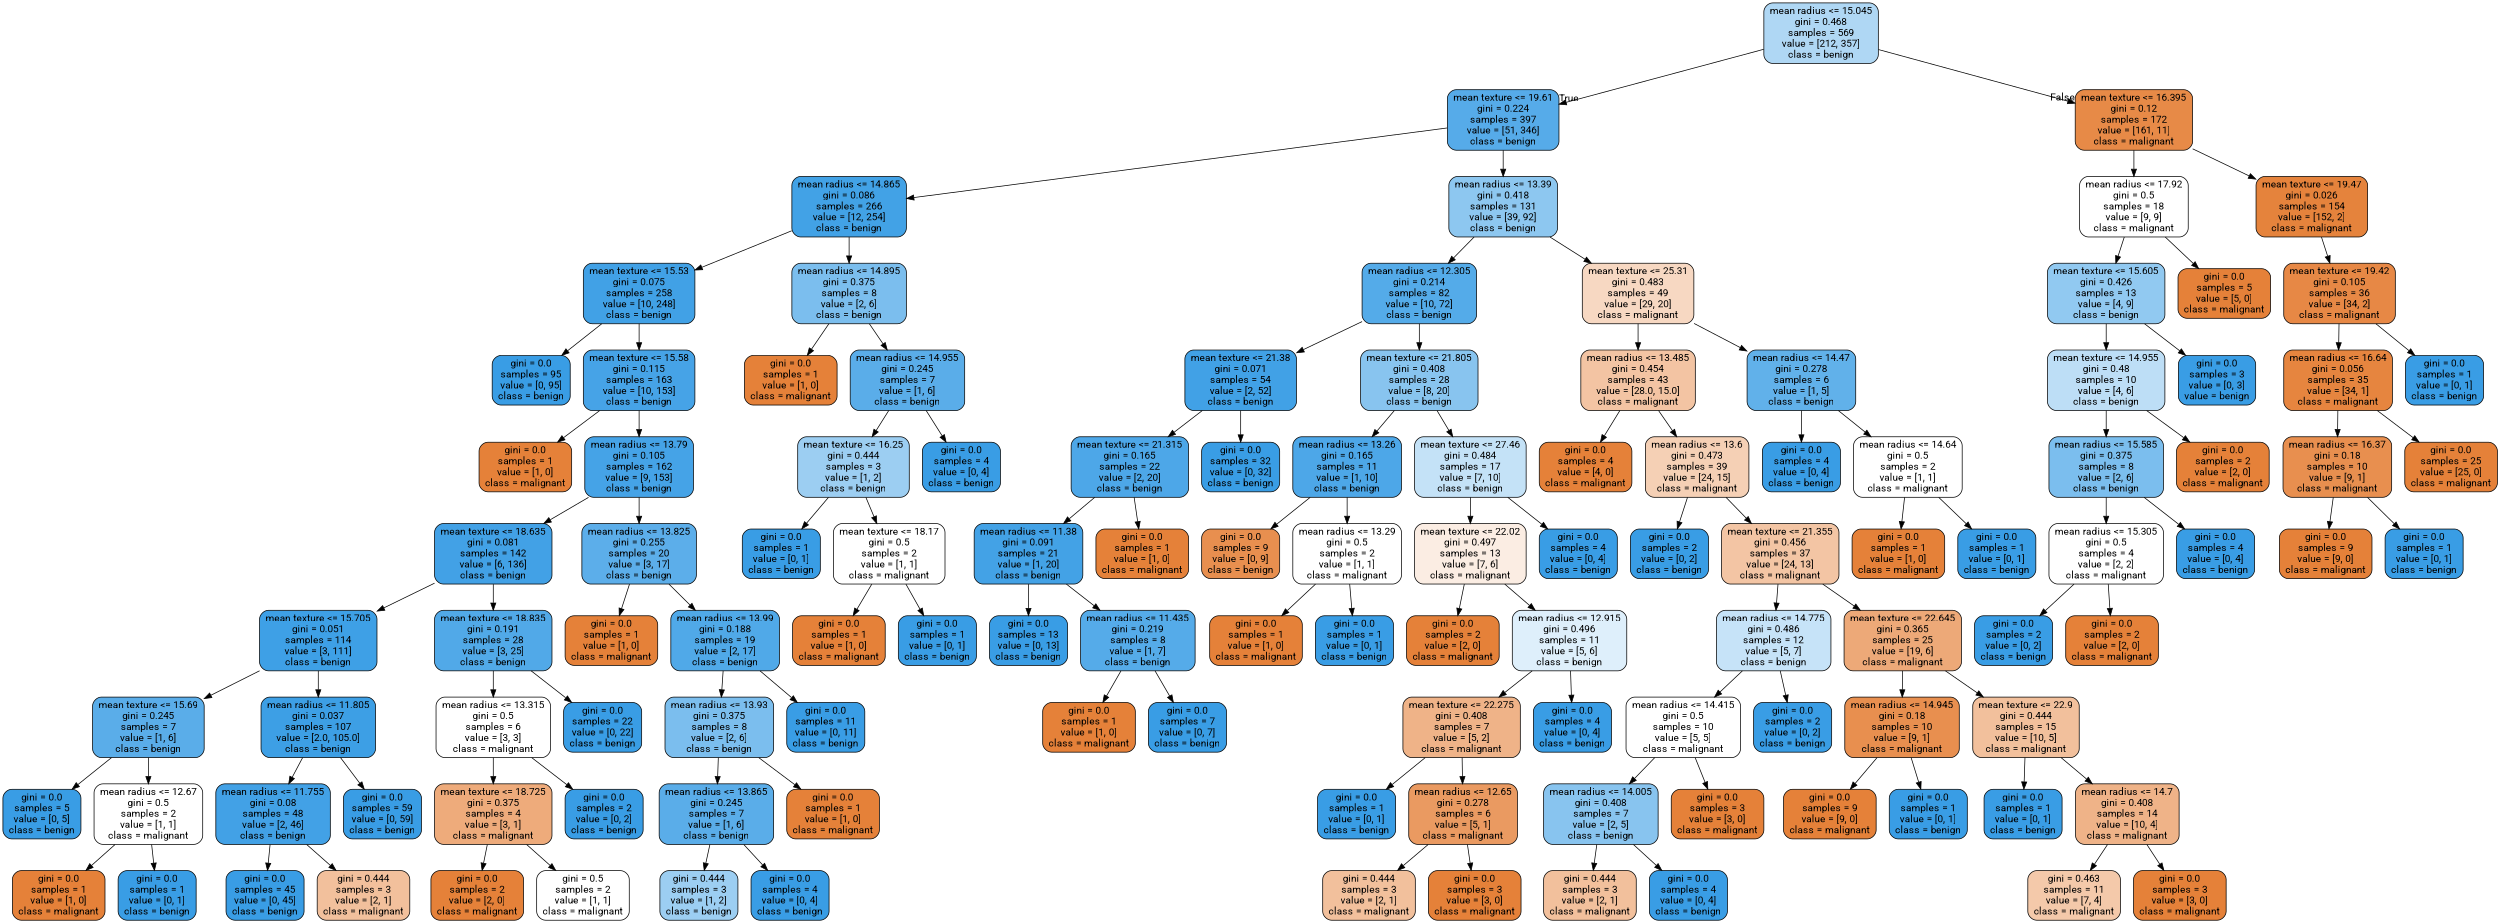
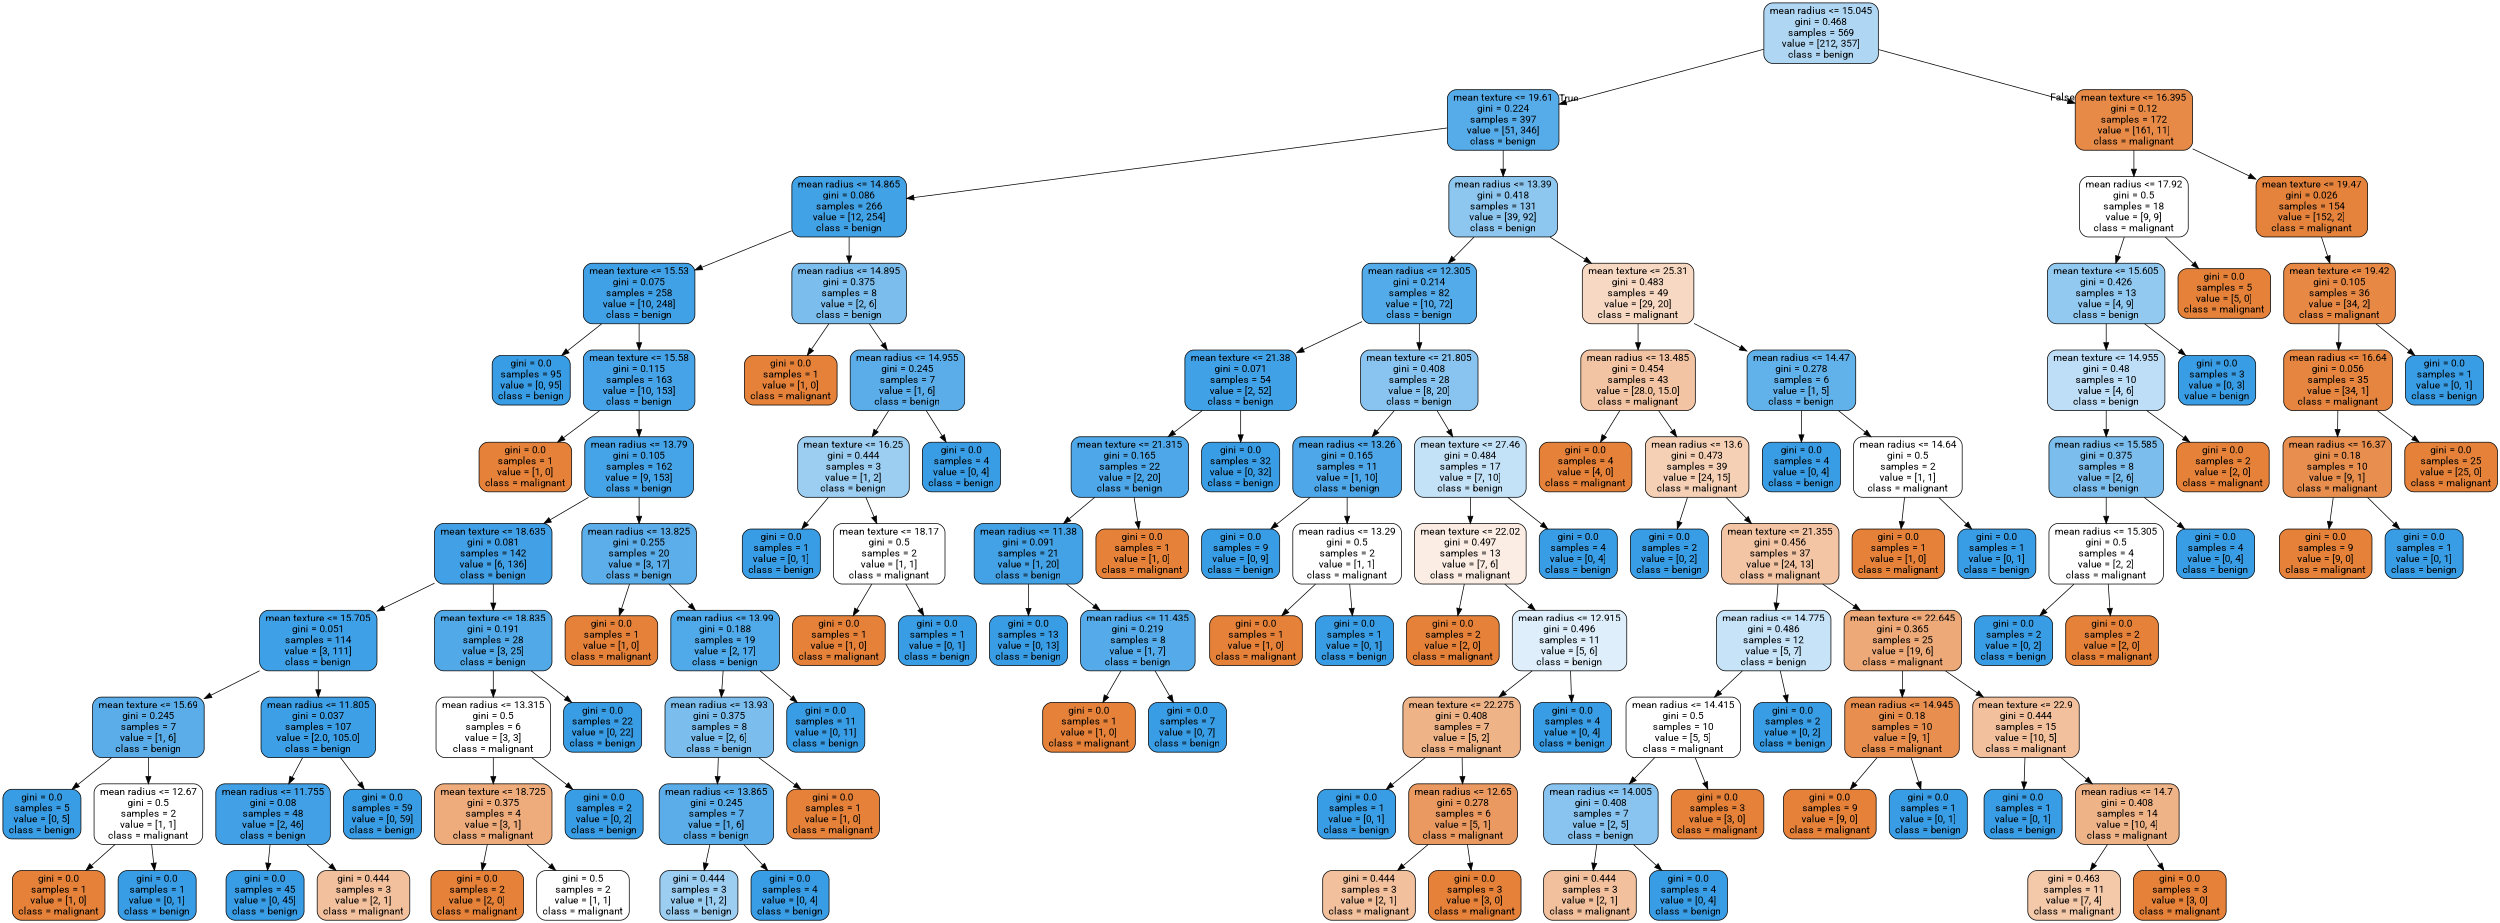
(1241, 554) -> (1241, 554)
